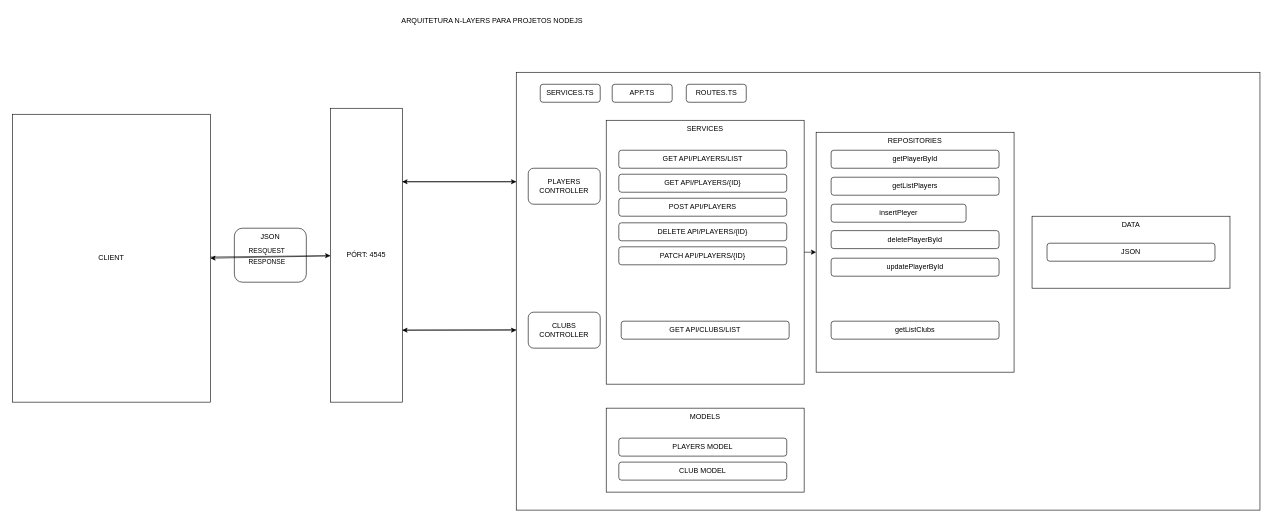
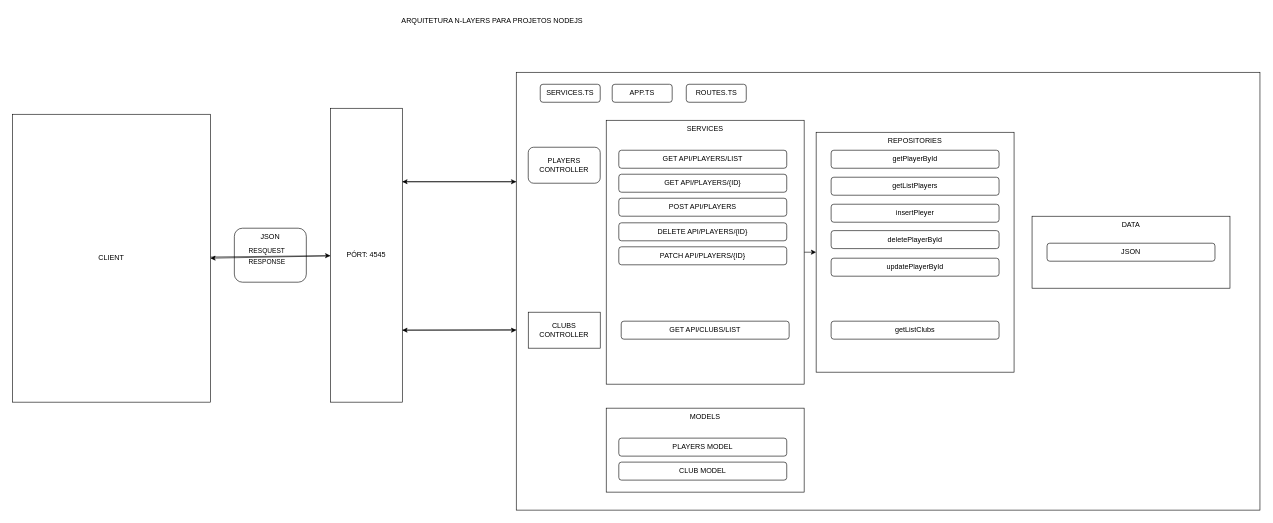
(564, 186) -> (564, 165)
(899, 213) -> (915, 213)
(564, 330) -> (564, 330)
